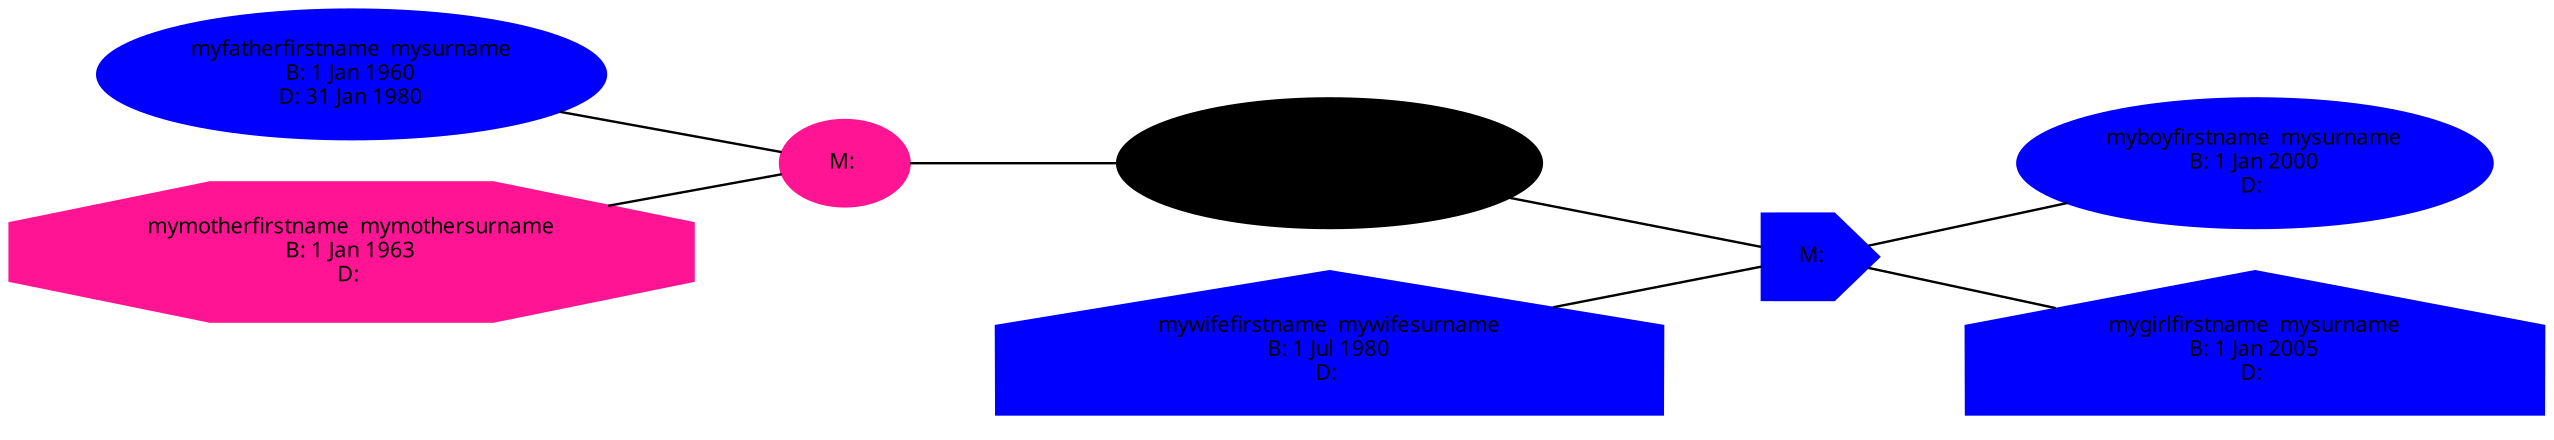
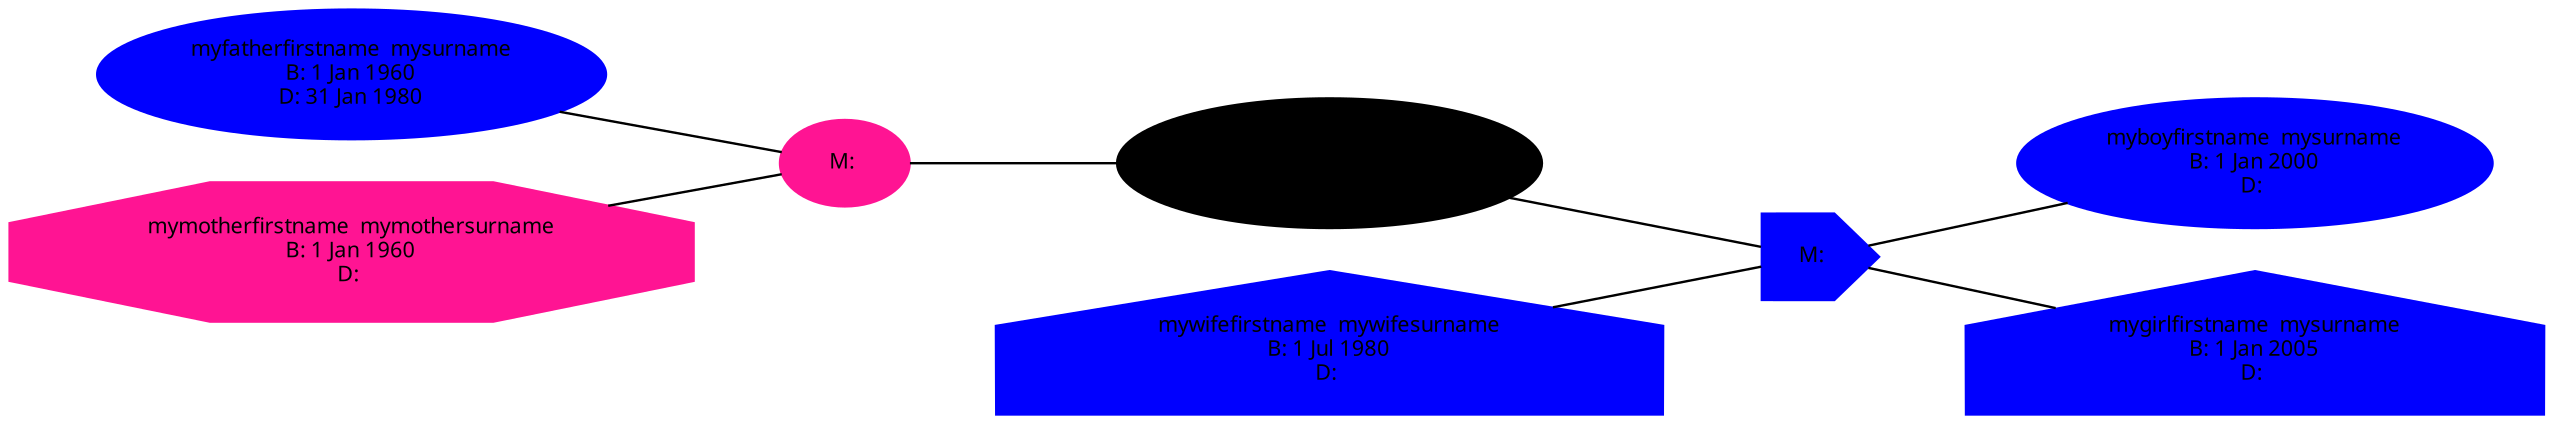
(352, 252) -> (352, 252)
